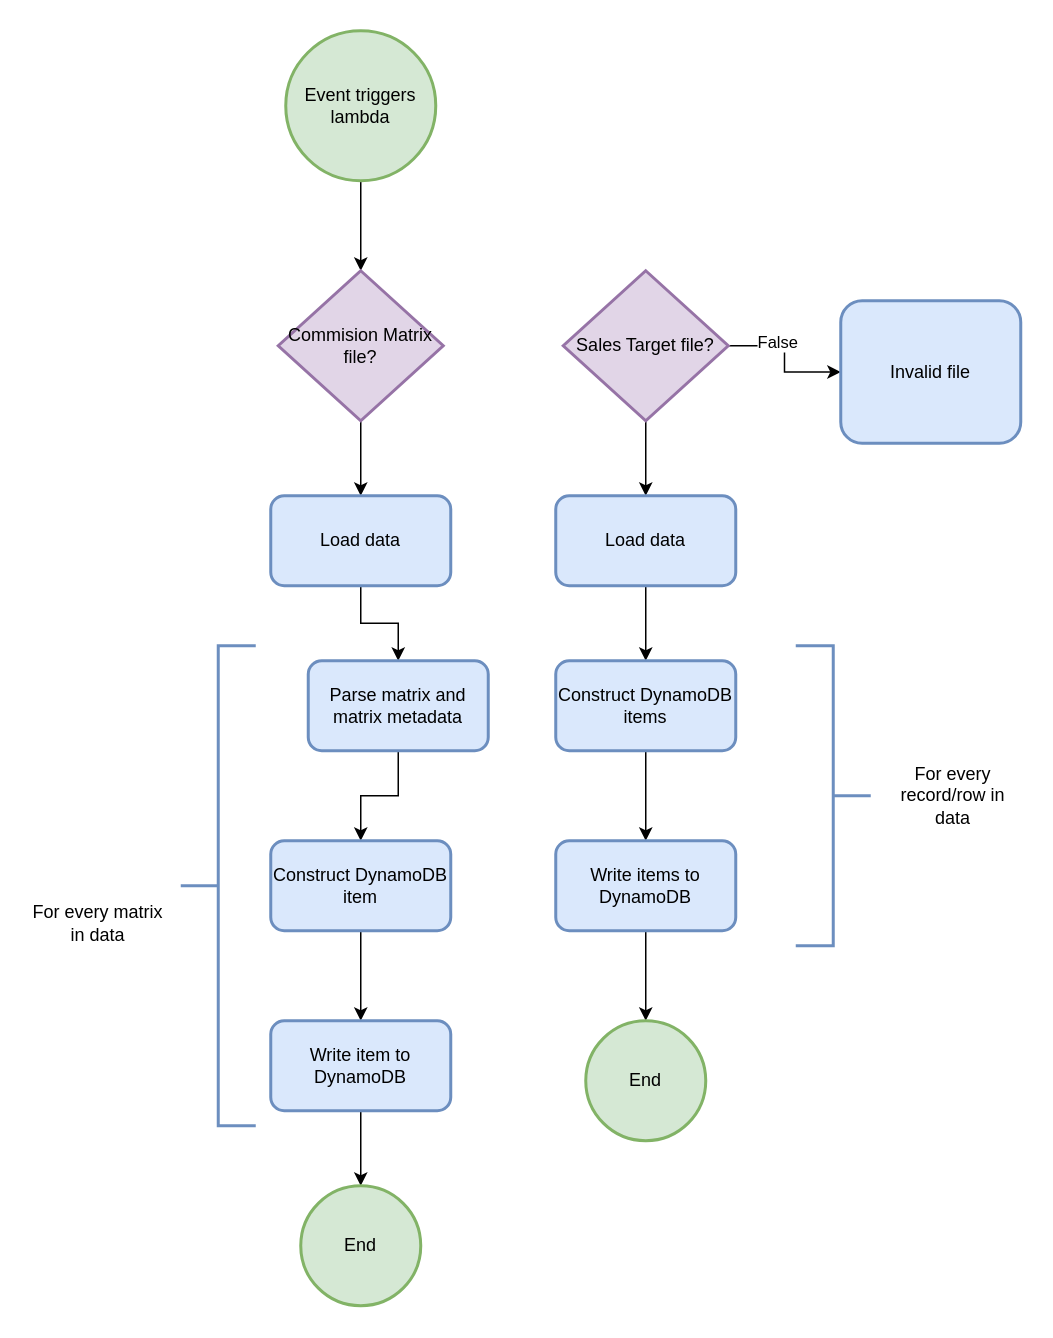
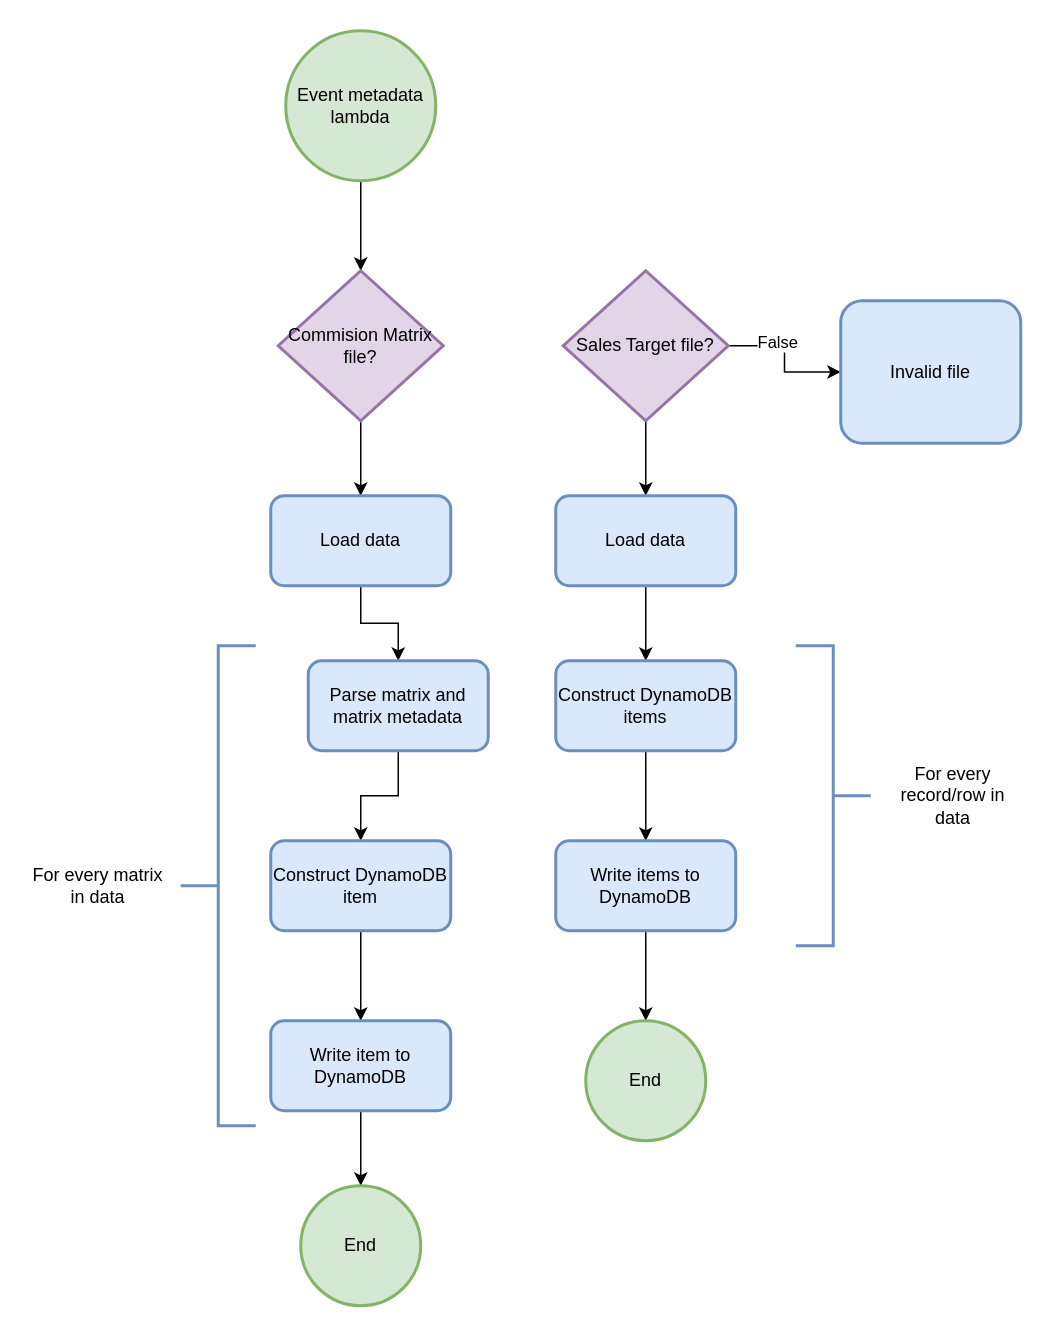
(361, 106) -> (361, 106)
(98, 923) -> (98, 886)
